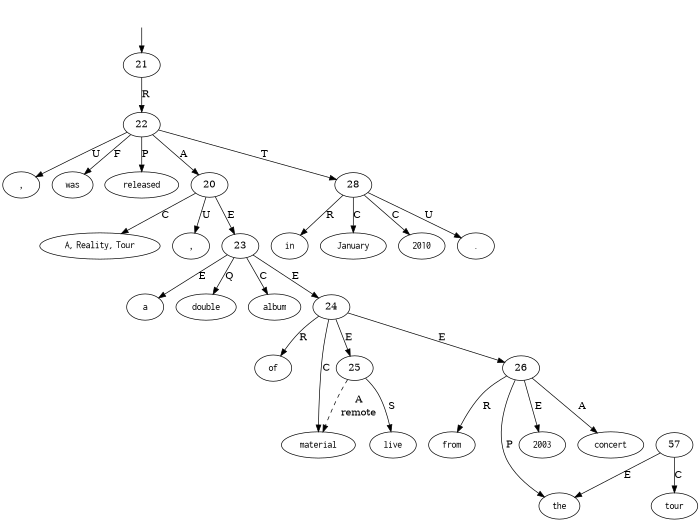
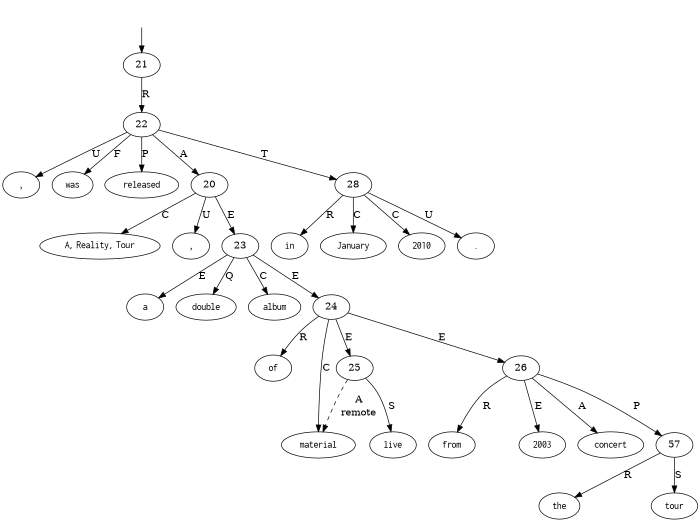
(502, 442) -> (599, 399)
(628, 475) -> (628, 475)
(678, 475) -> (678, 475)
